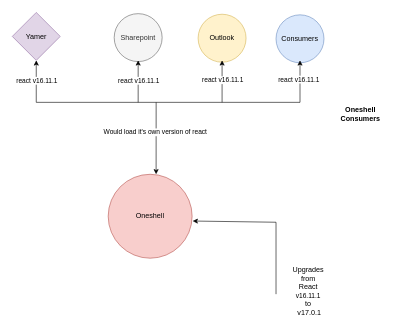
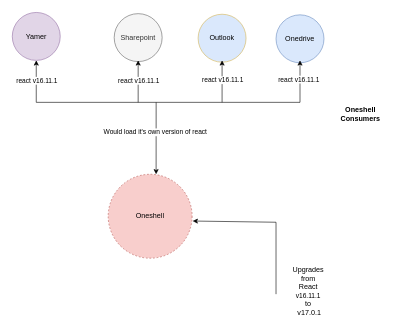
(36, 36) -> (36, 36)
(222, 38) -> (222, 38)
(300, 39) -> (300, 39)
(150, 216) -> (150, 216)
